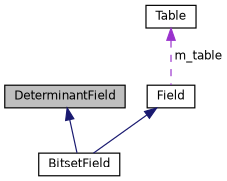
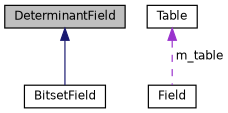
(120, 134) -> none
